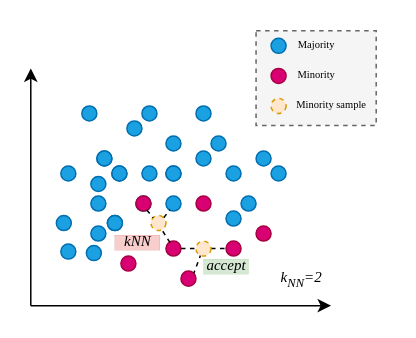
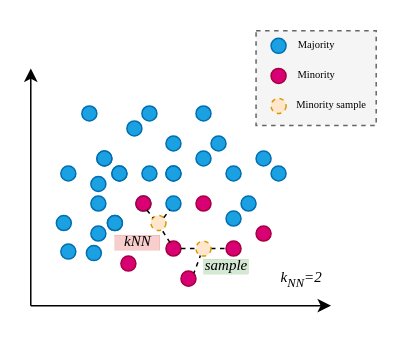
(227, 265) -> (227, 265)
